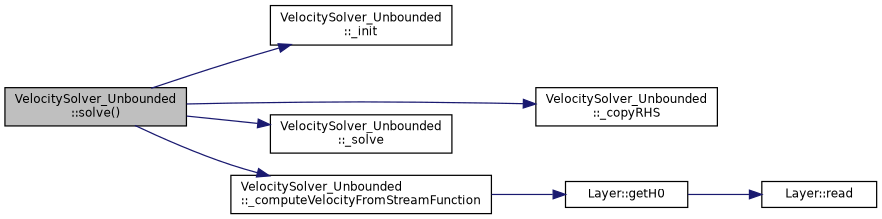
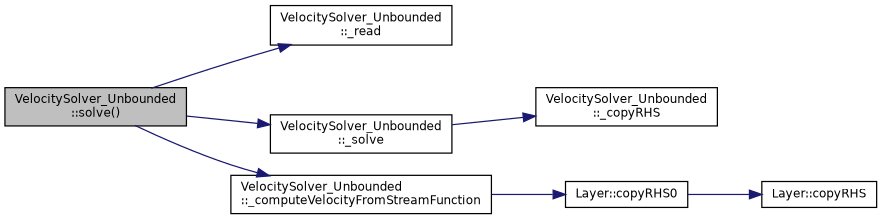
(361, 25) -> (361, 25)
(355, 102) -> (488, 121)
(627, 194) -> (627, 194)
(819, 194) -> (819, 194)
